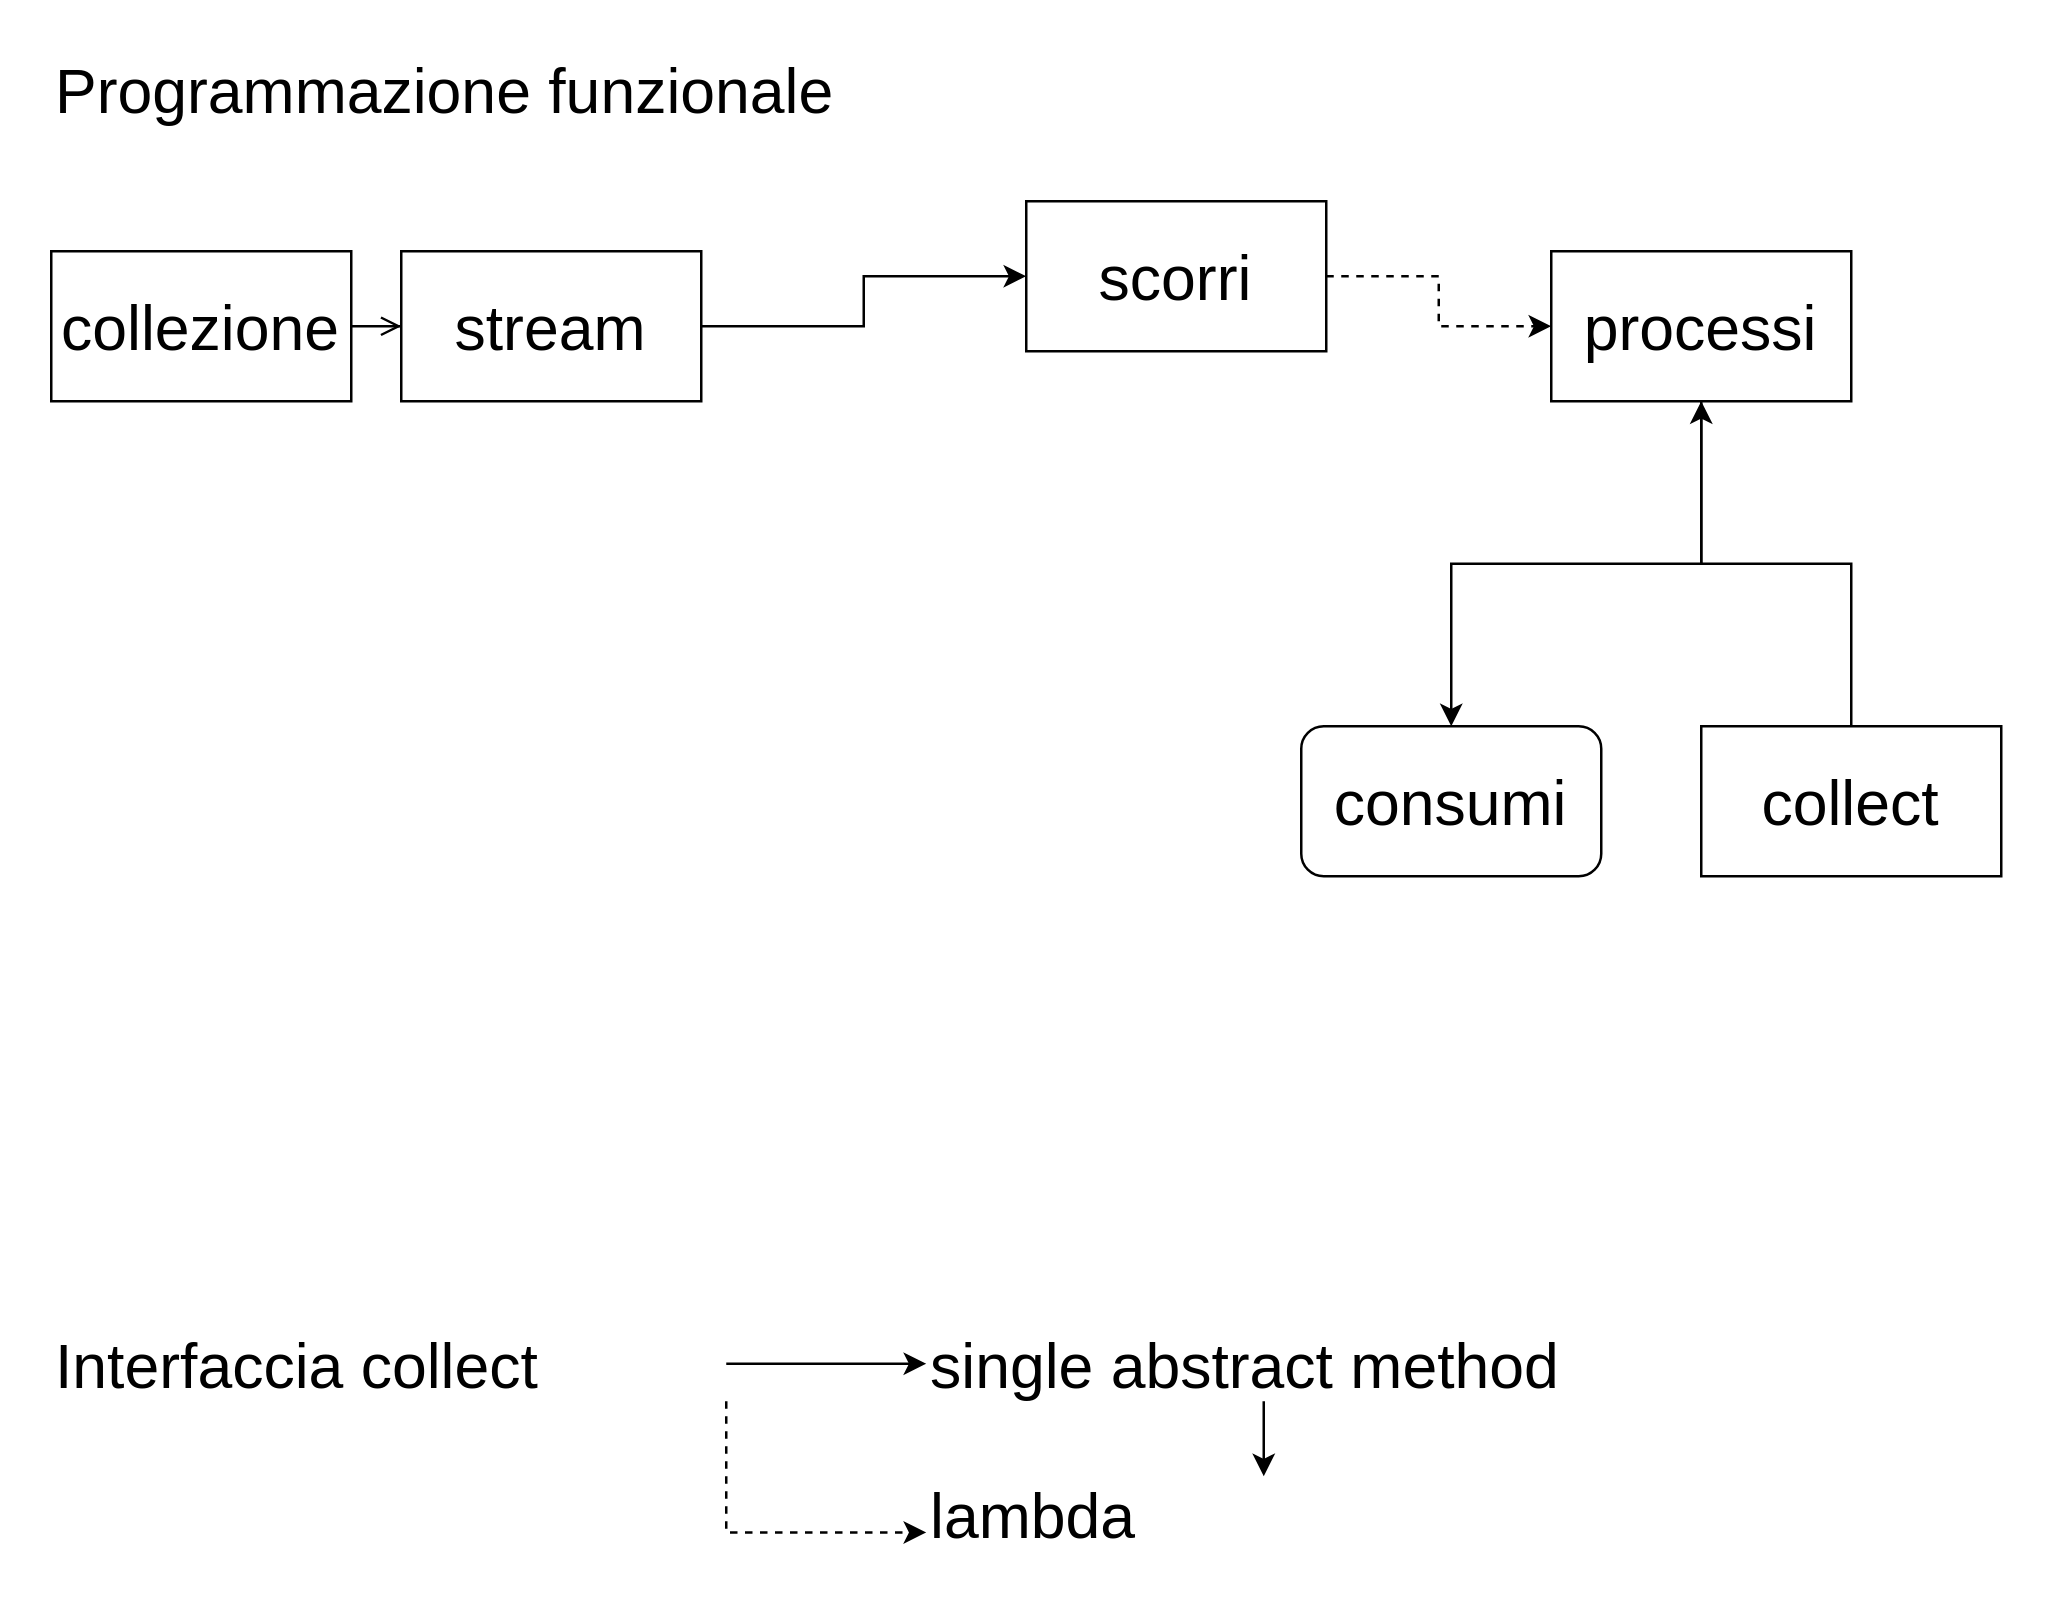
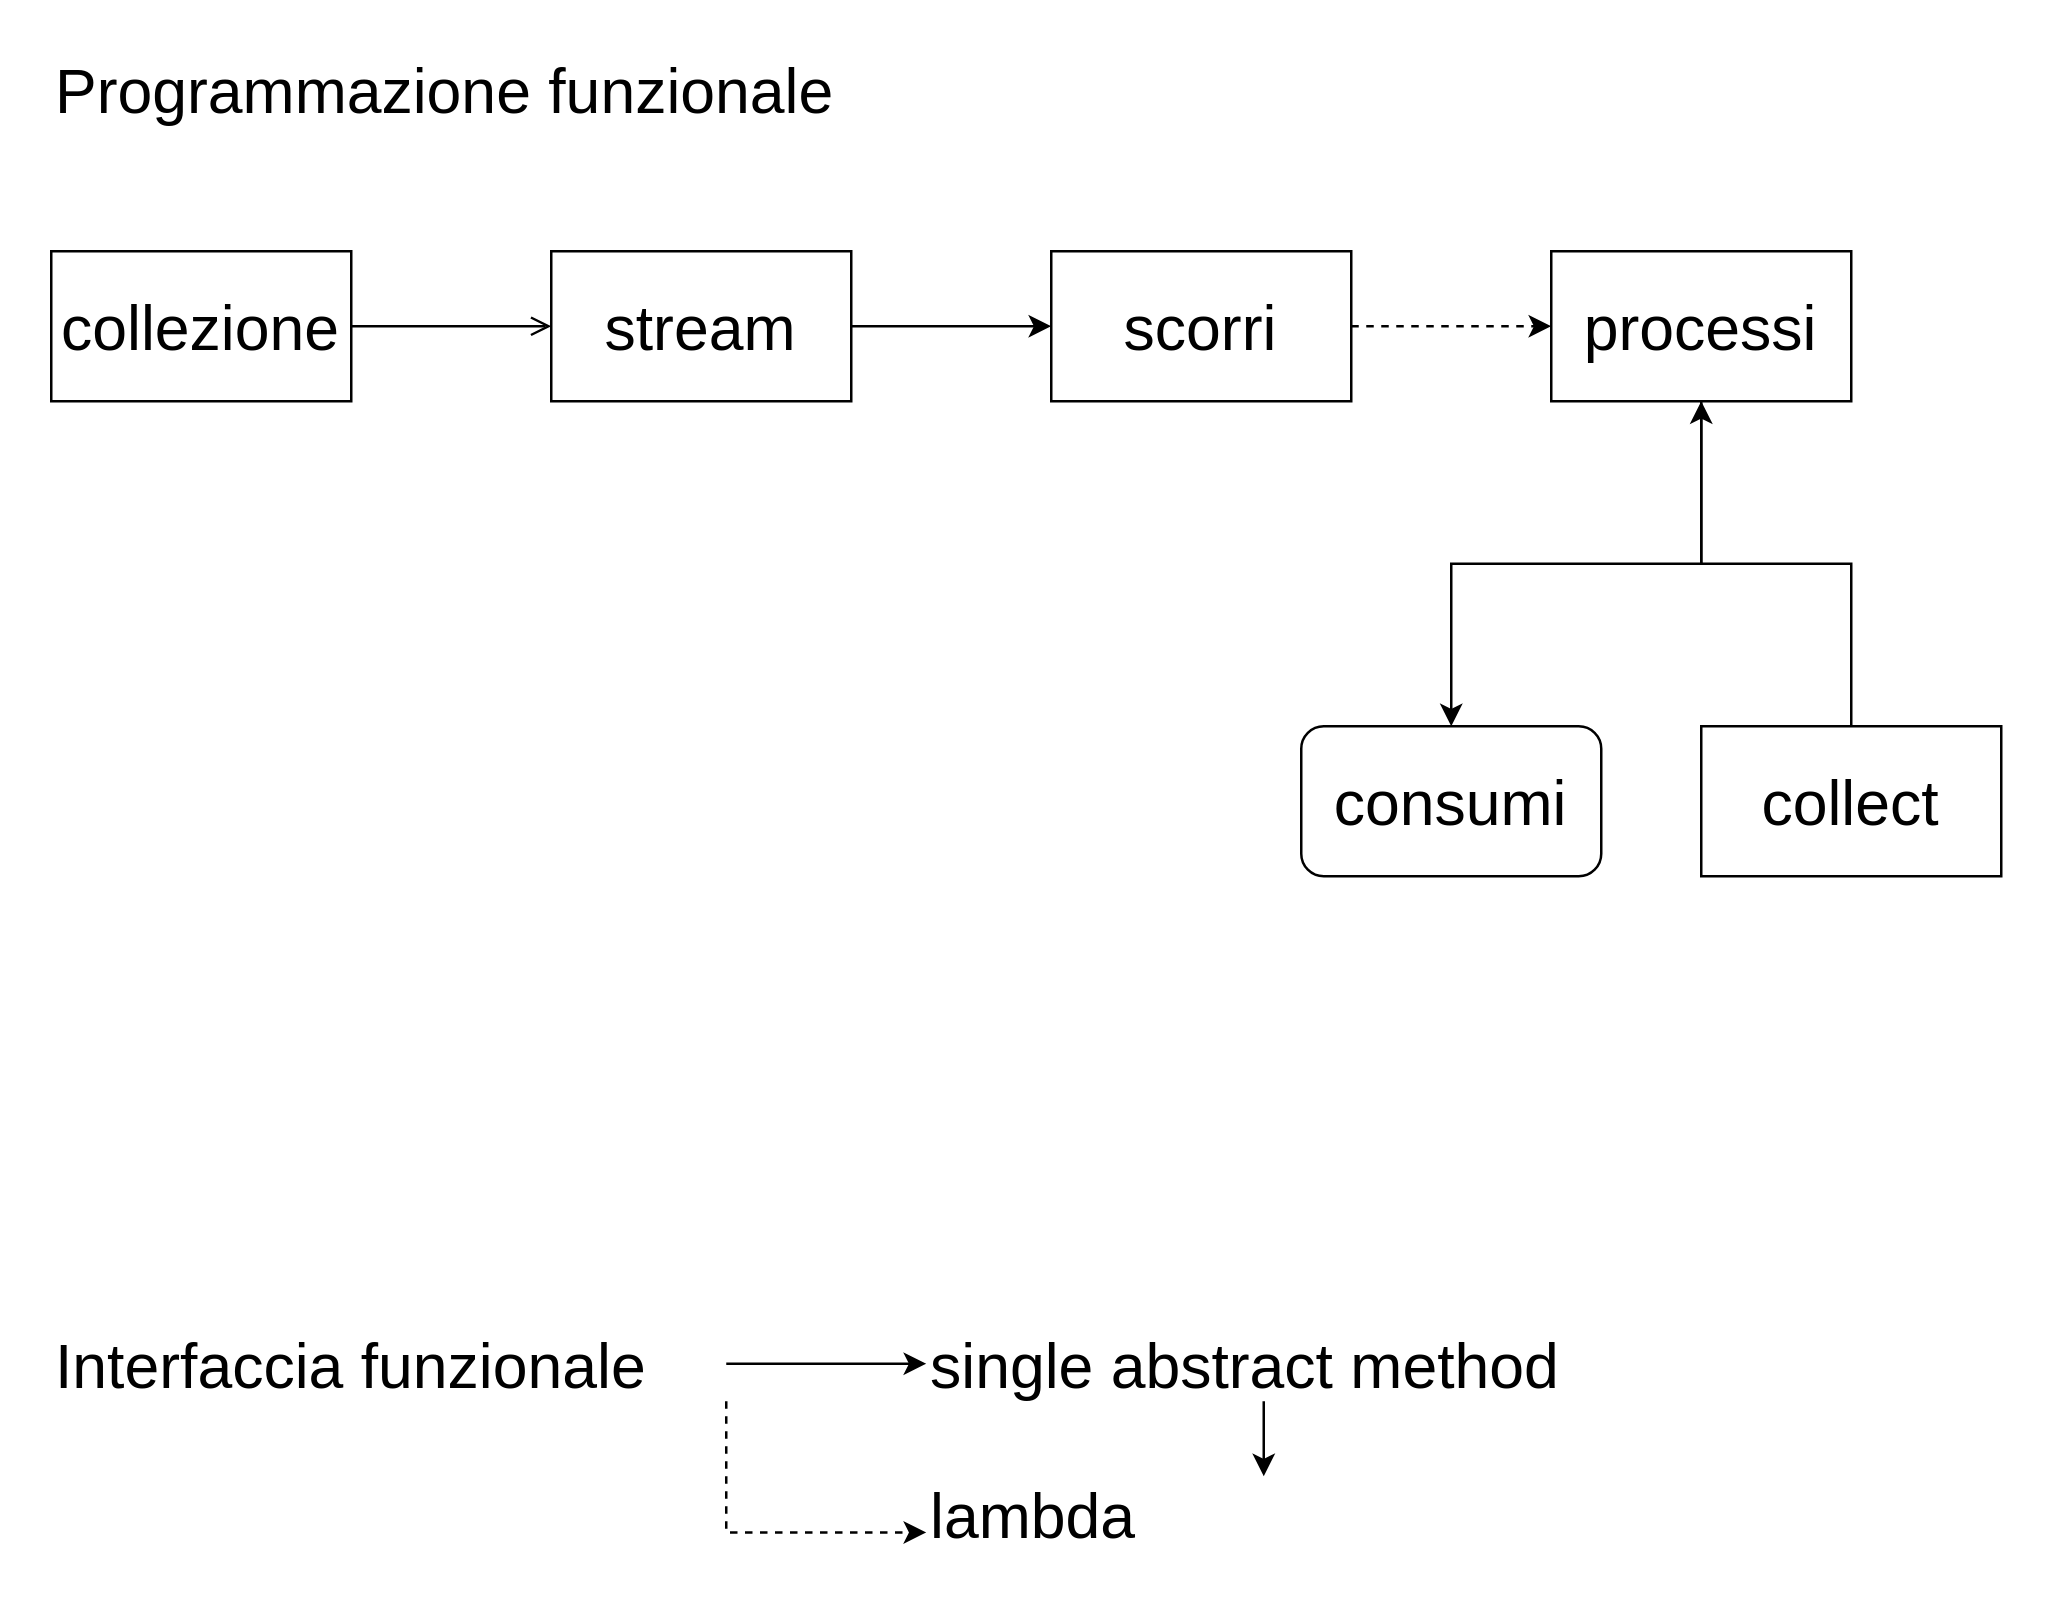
(1176, 276) -> (1201, 326)
(551, 326) -> (701, 326)
(356, 1364) -> (391, 1364)
